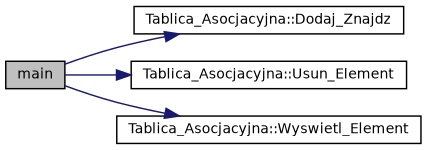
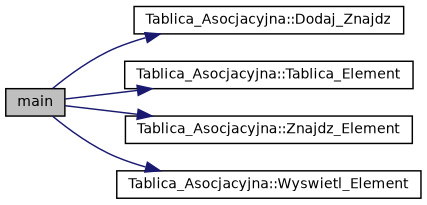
(269, 75) -> (269, 75)
none -> (269, 130)
